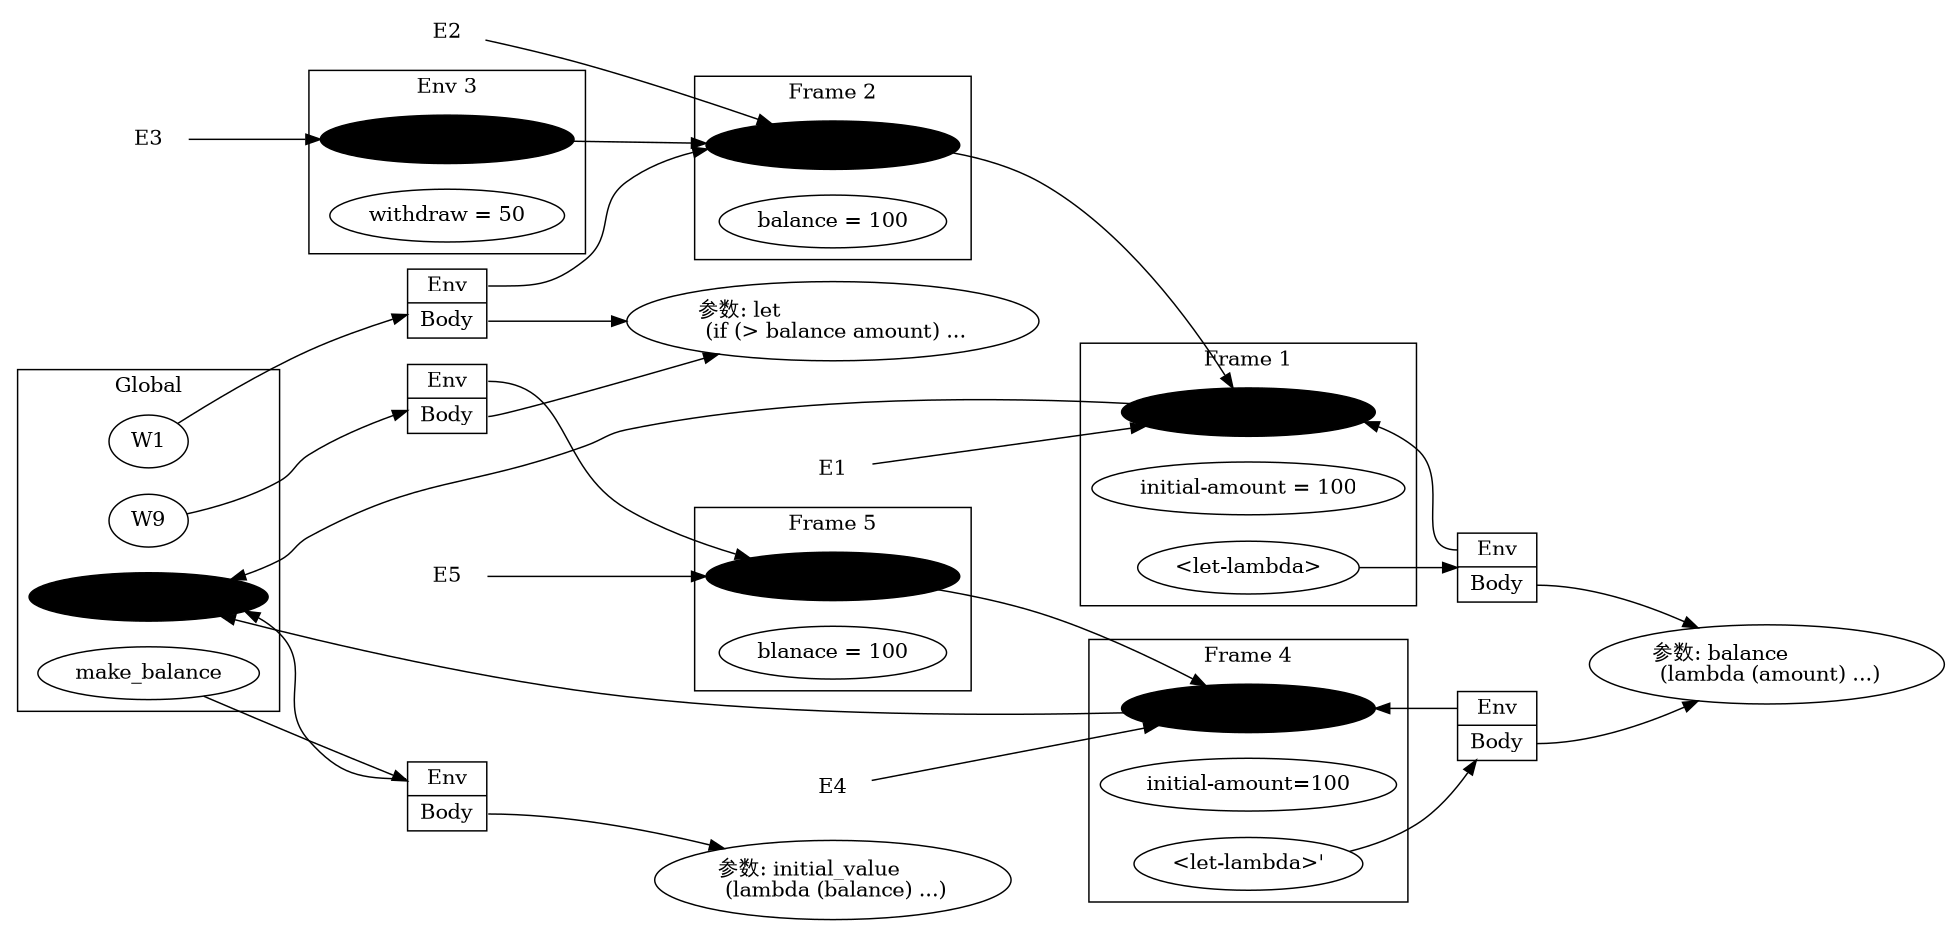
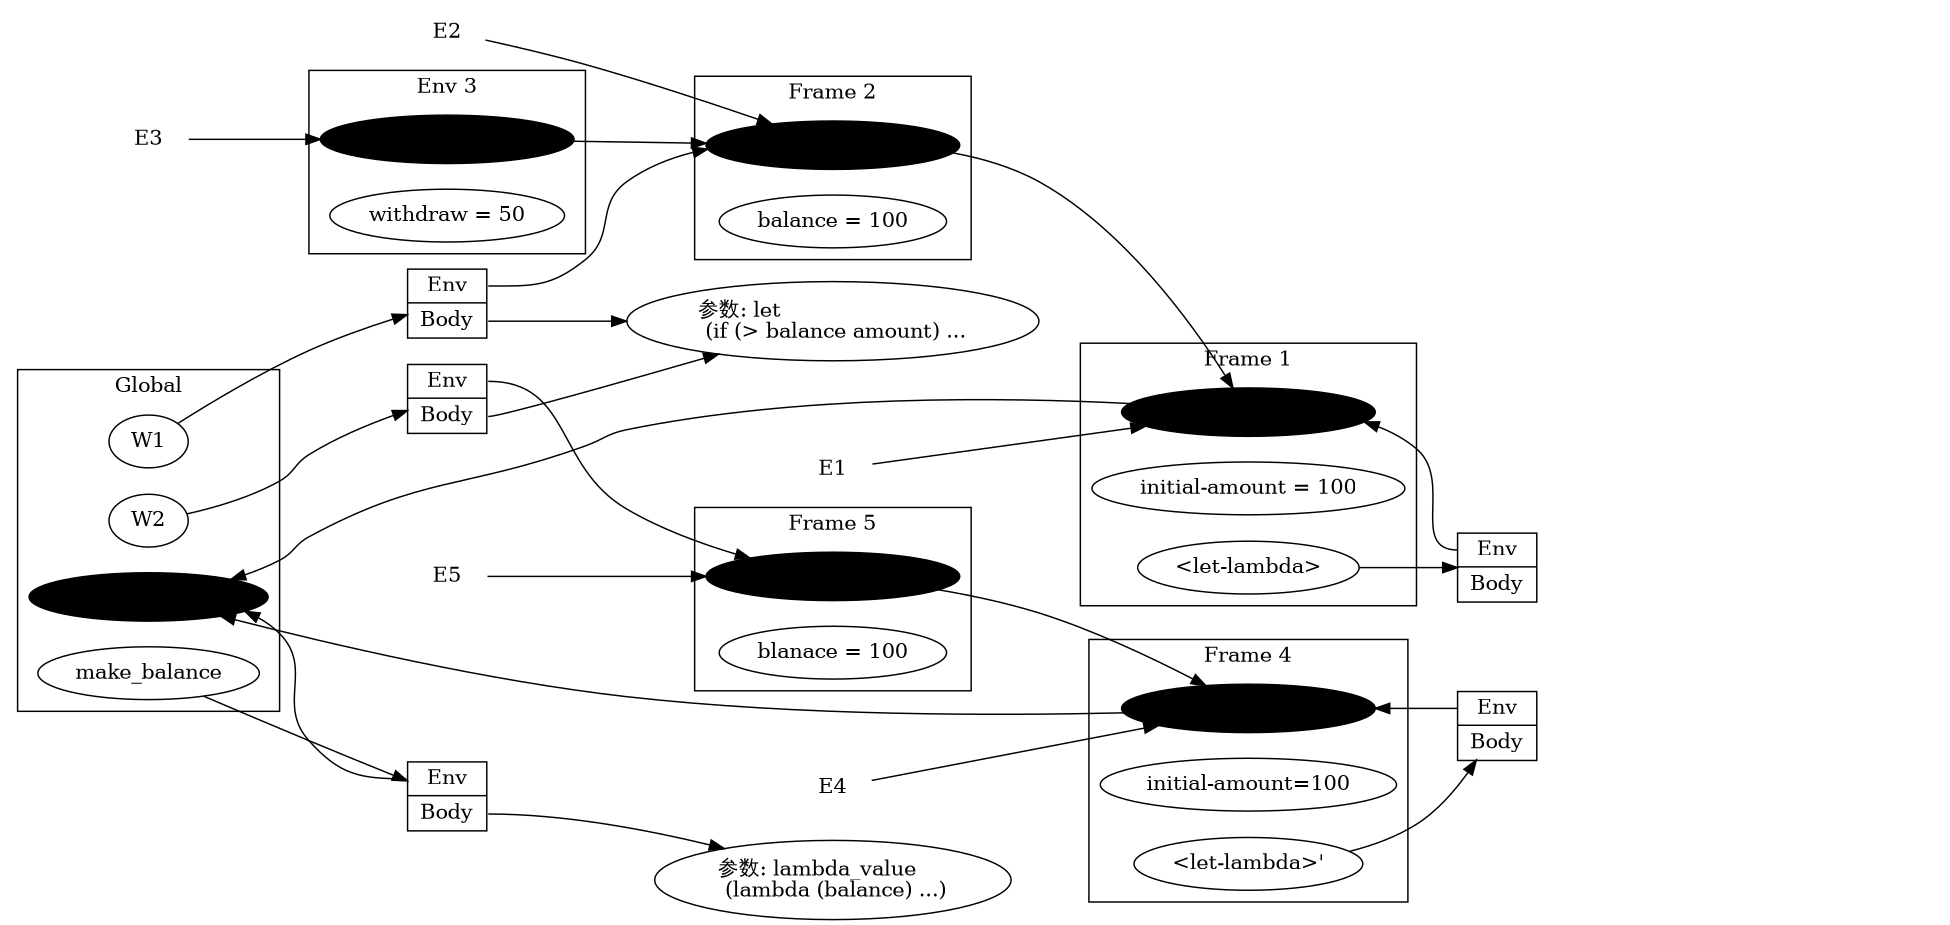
(149, 521) -> (149, 521)
(1767, 664) -> none
(833, 880) -> (833, 880)
